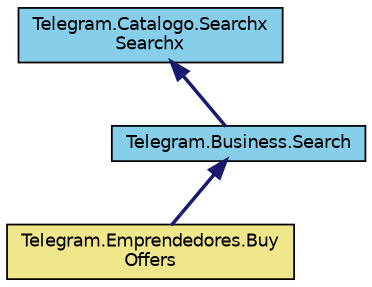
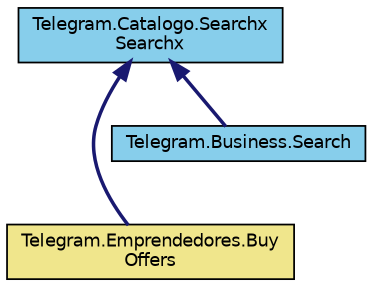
(193, 200) -> (94, 152)
